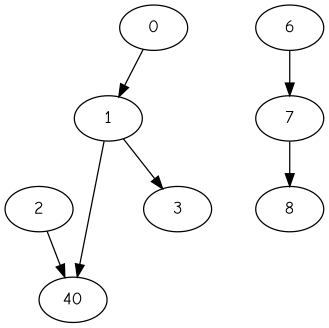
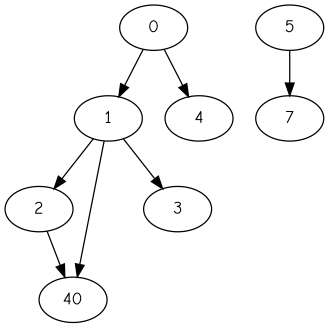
(290, 28) -> (290, 28)
none -> (199, 118)
none -> (78, 159)
(290, 209) -> none
